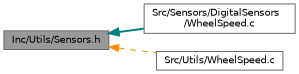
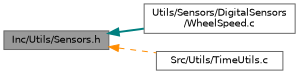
(220, 19) -> (220, 19)
(220, 61) -> (220, 61)
